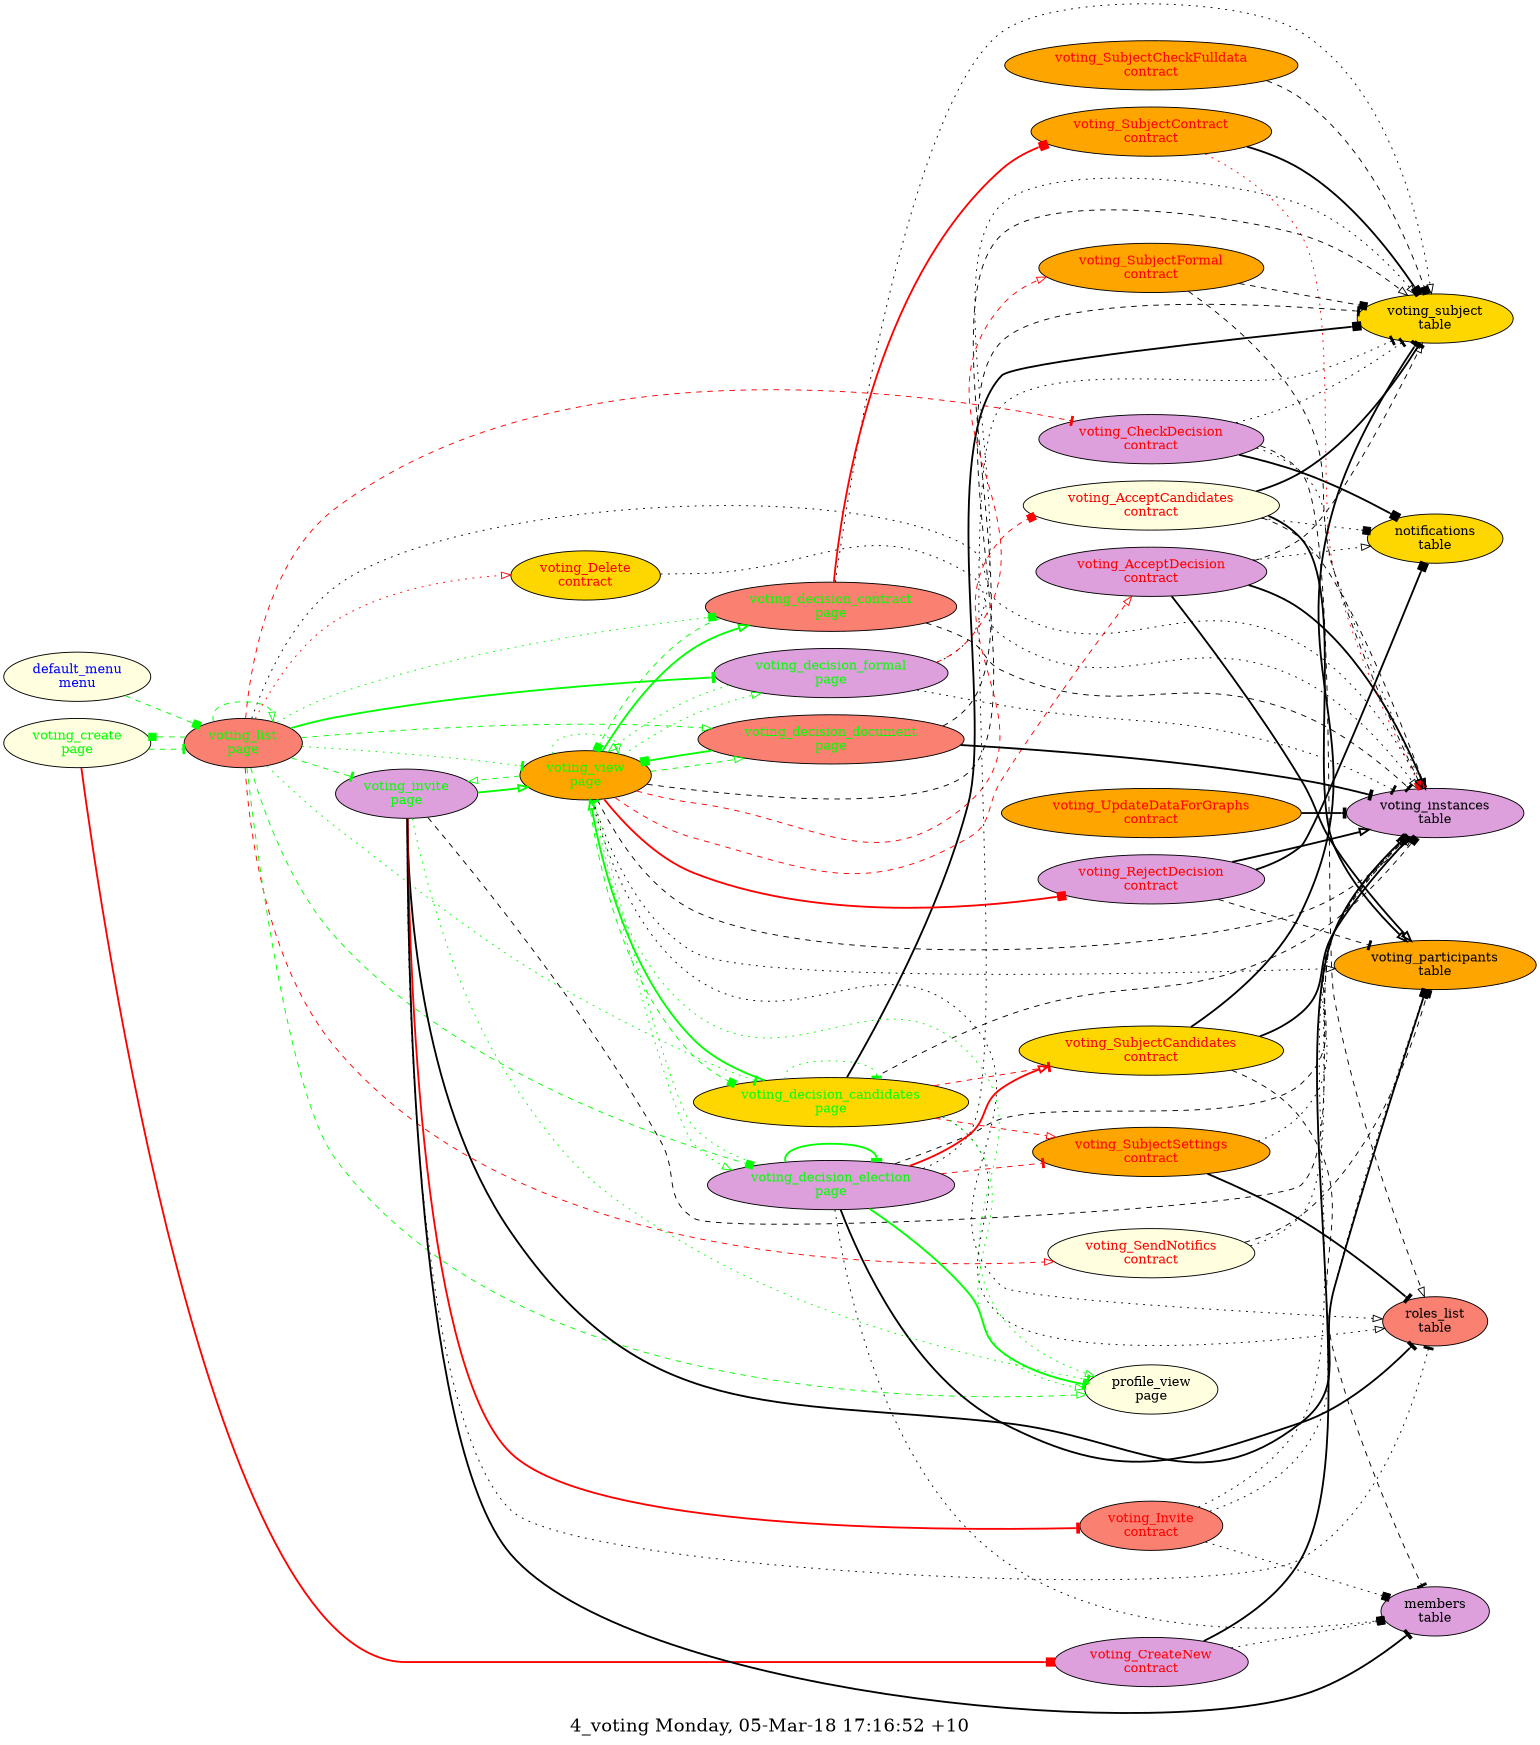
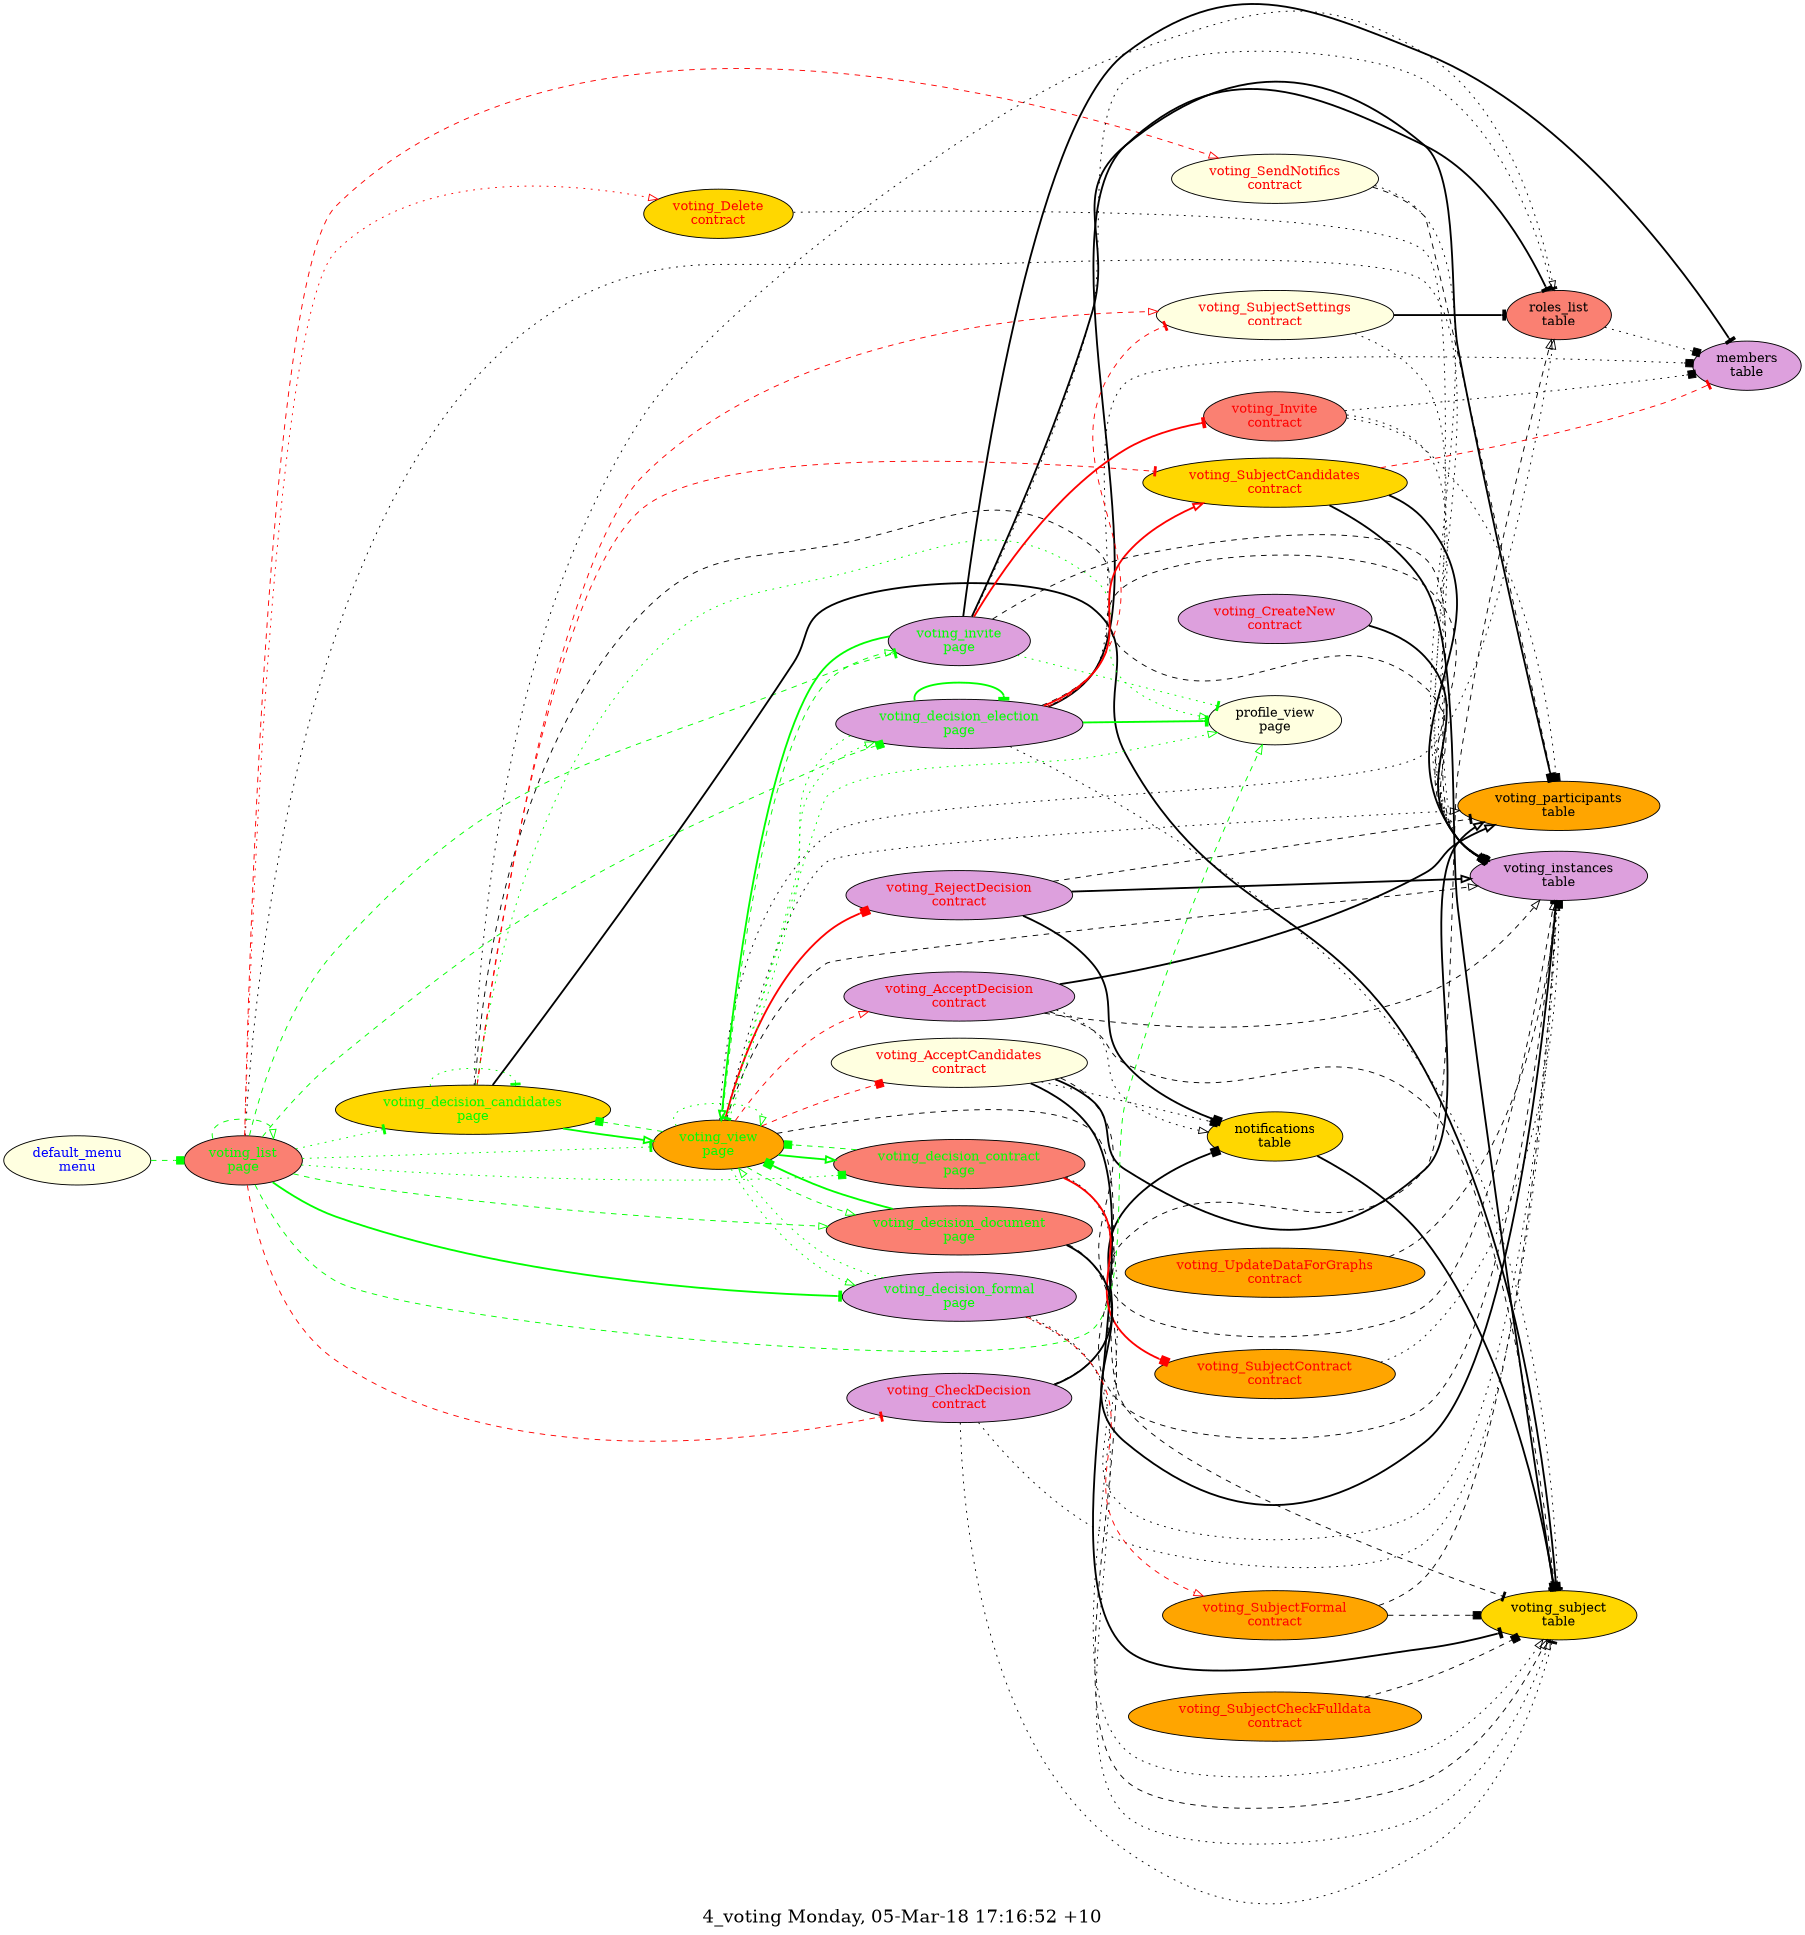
(1343, 201) -> (1488, 1351)
(1326, 433) -> (1484, 1255)
(1346, 603) -> (1467, 1477)
(1355, 663) -> (1306, 1021)
(77, 743) -> none
(1321, 813) -> (1499, 1129)
(1151, 1152) -> (1275, 315)
(1338, 1369) -> (1546, 435)
(1303, 1635) -> (1648, 339)
